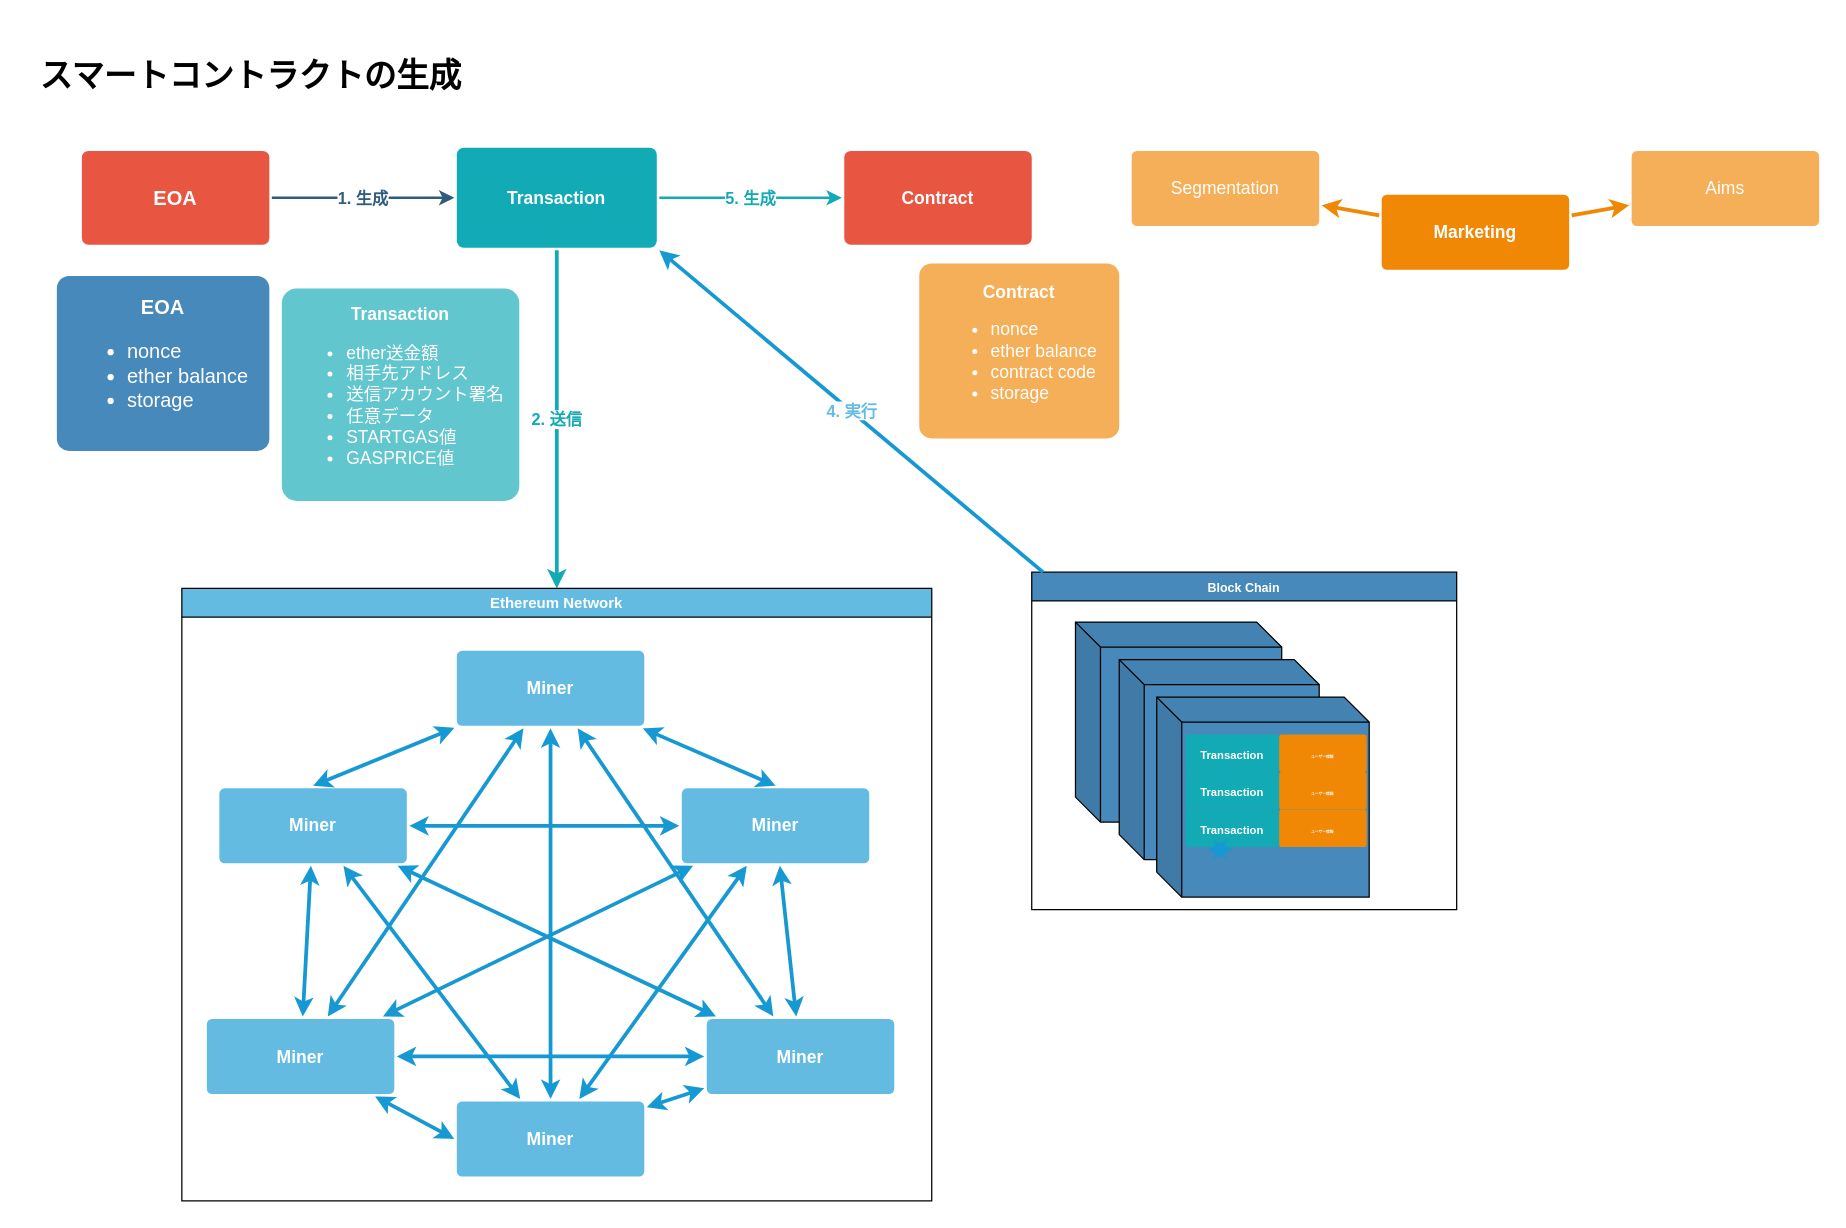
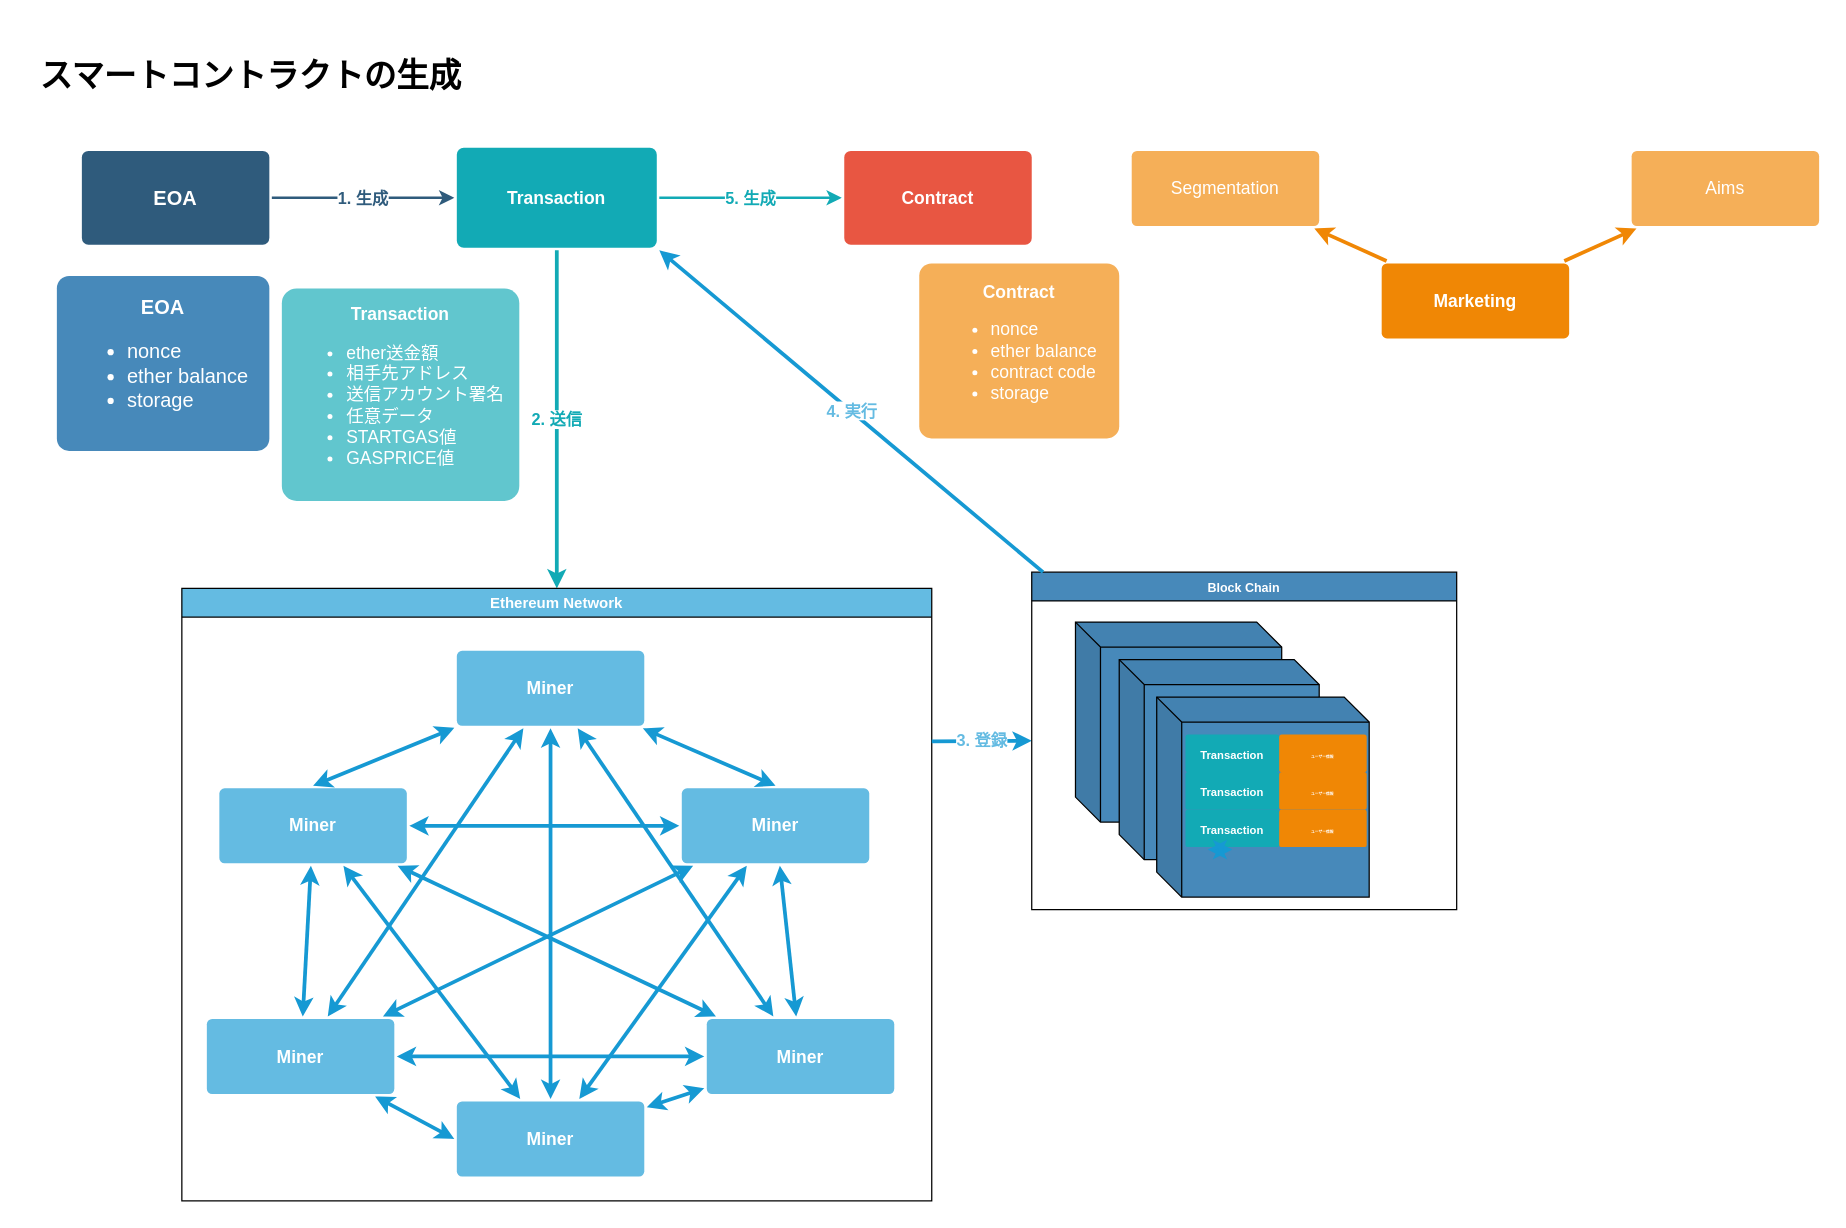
(176, 198) -> (176, 198)
(1476, 232) -> (1476, 301)
none -> (997, 741)
